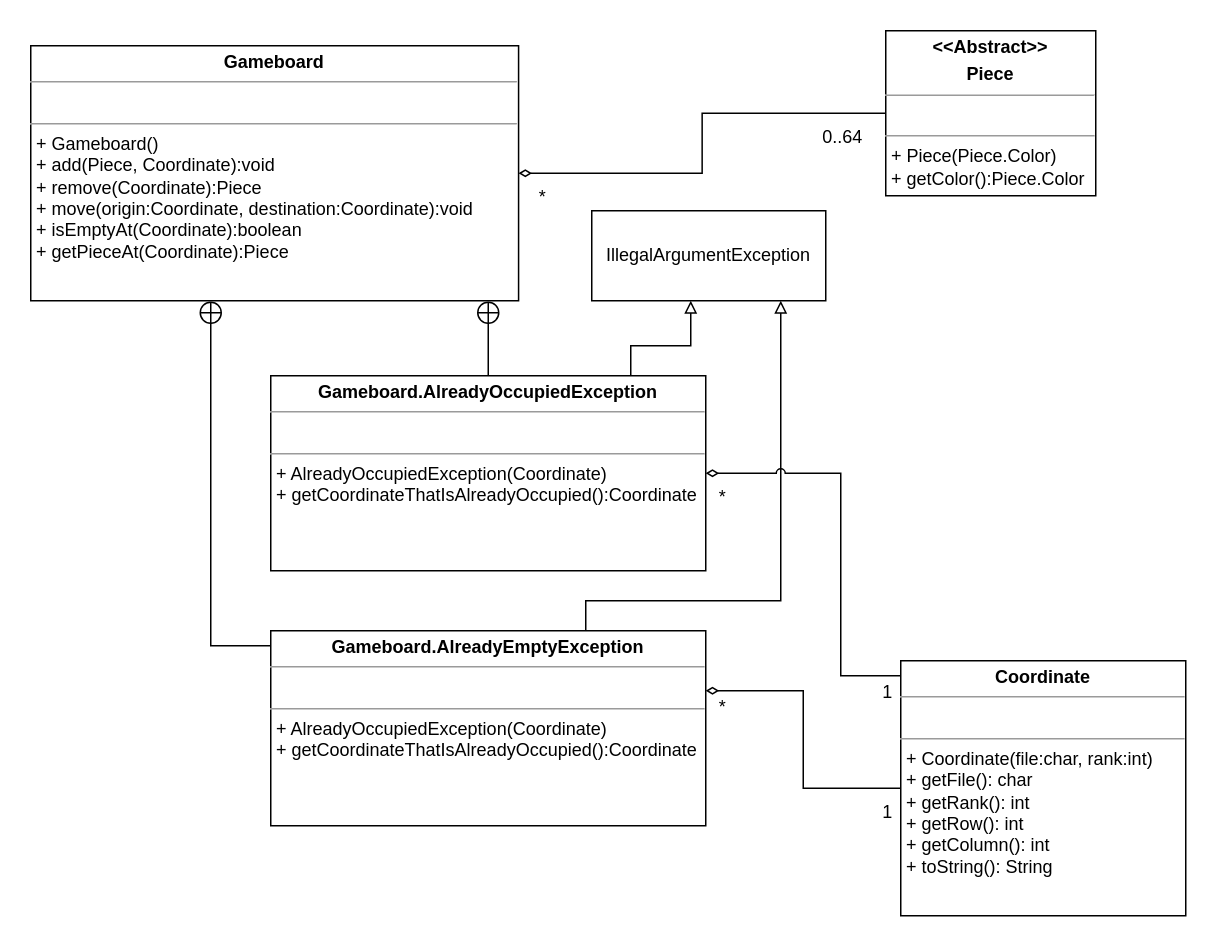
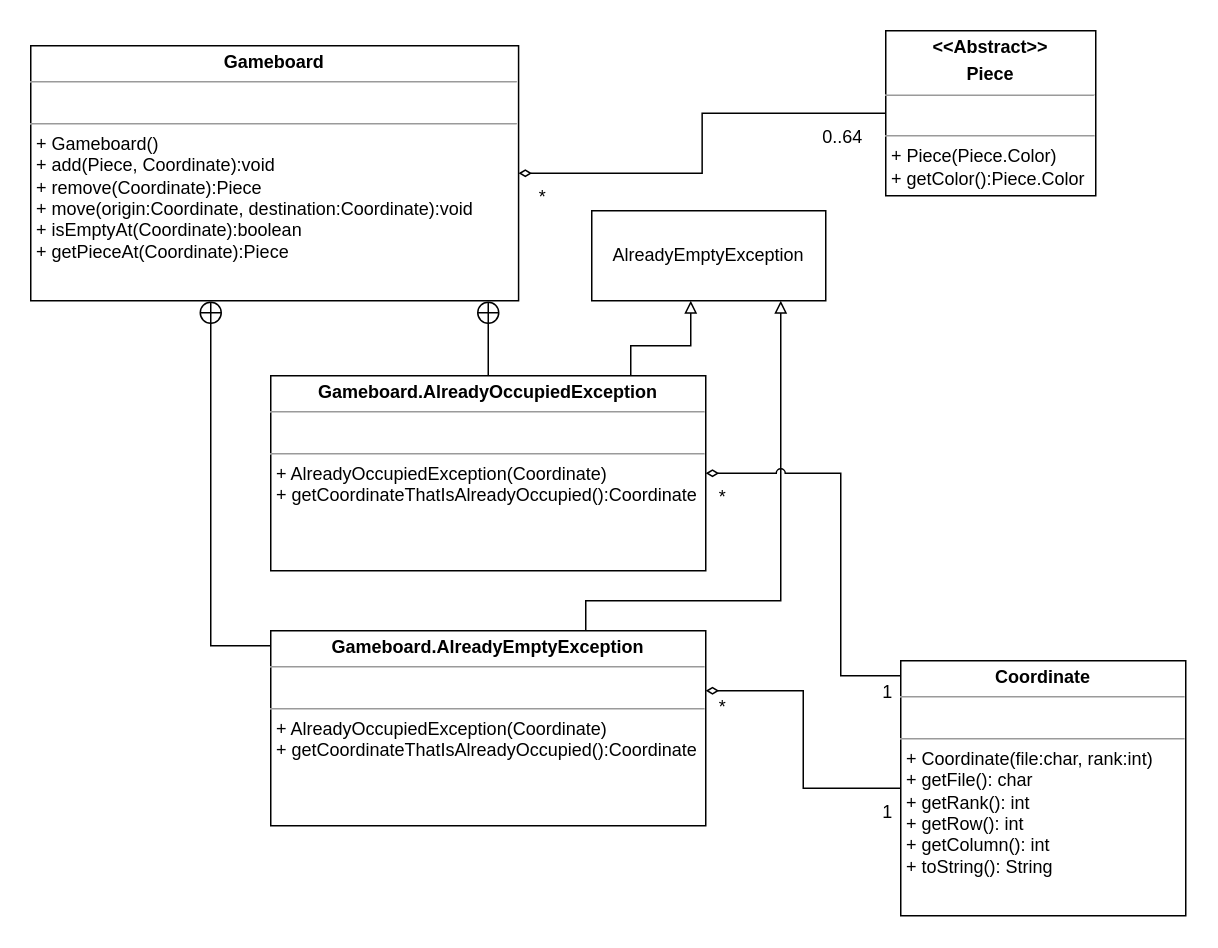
(709, 256) -> (709, 256)
